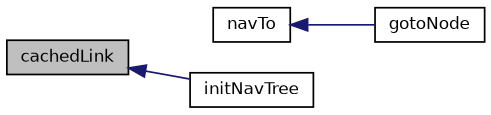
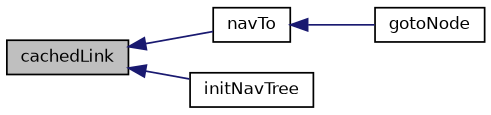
none -> (179, 38)
